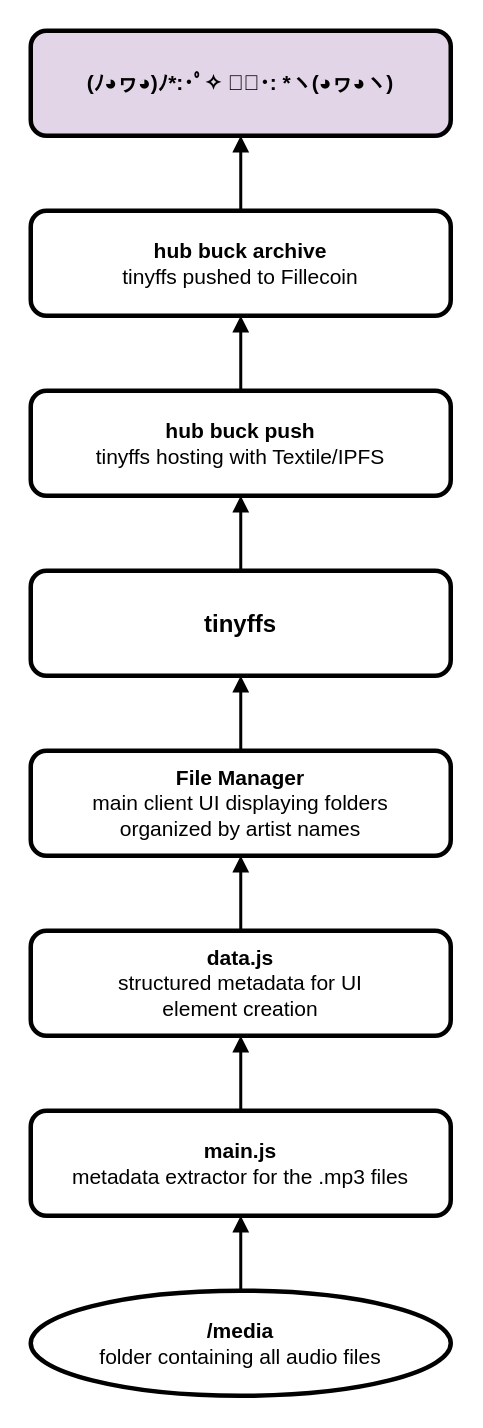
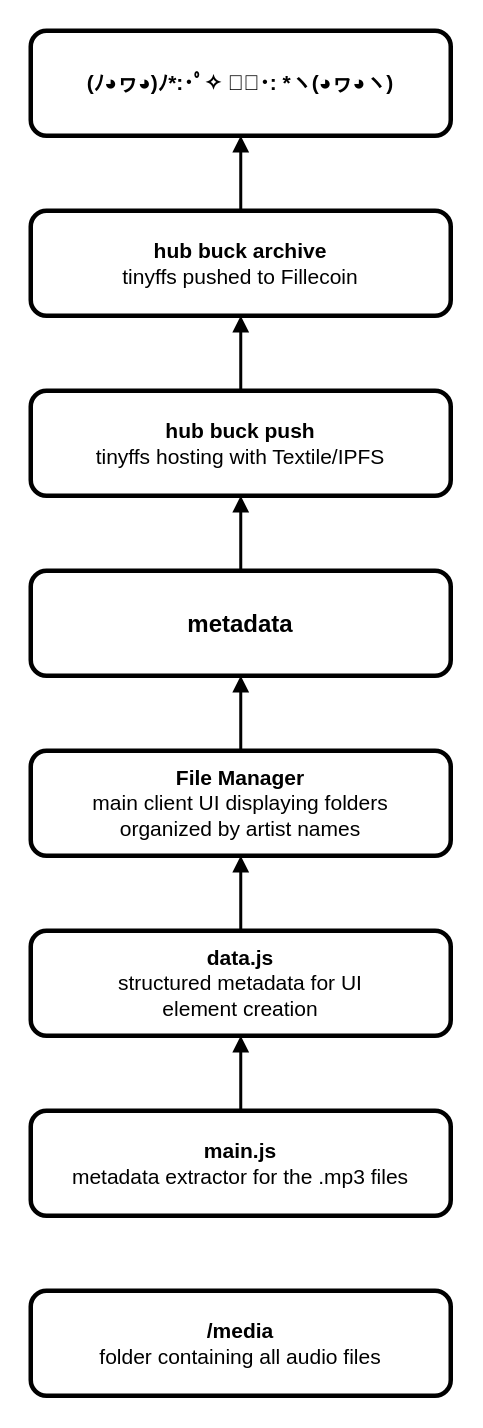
(241, 83) -> (241, 83)
(241, 623) -> (241, 623)
(241, 1260) -> none
(241, 1343) -> (241, 1343)
